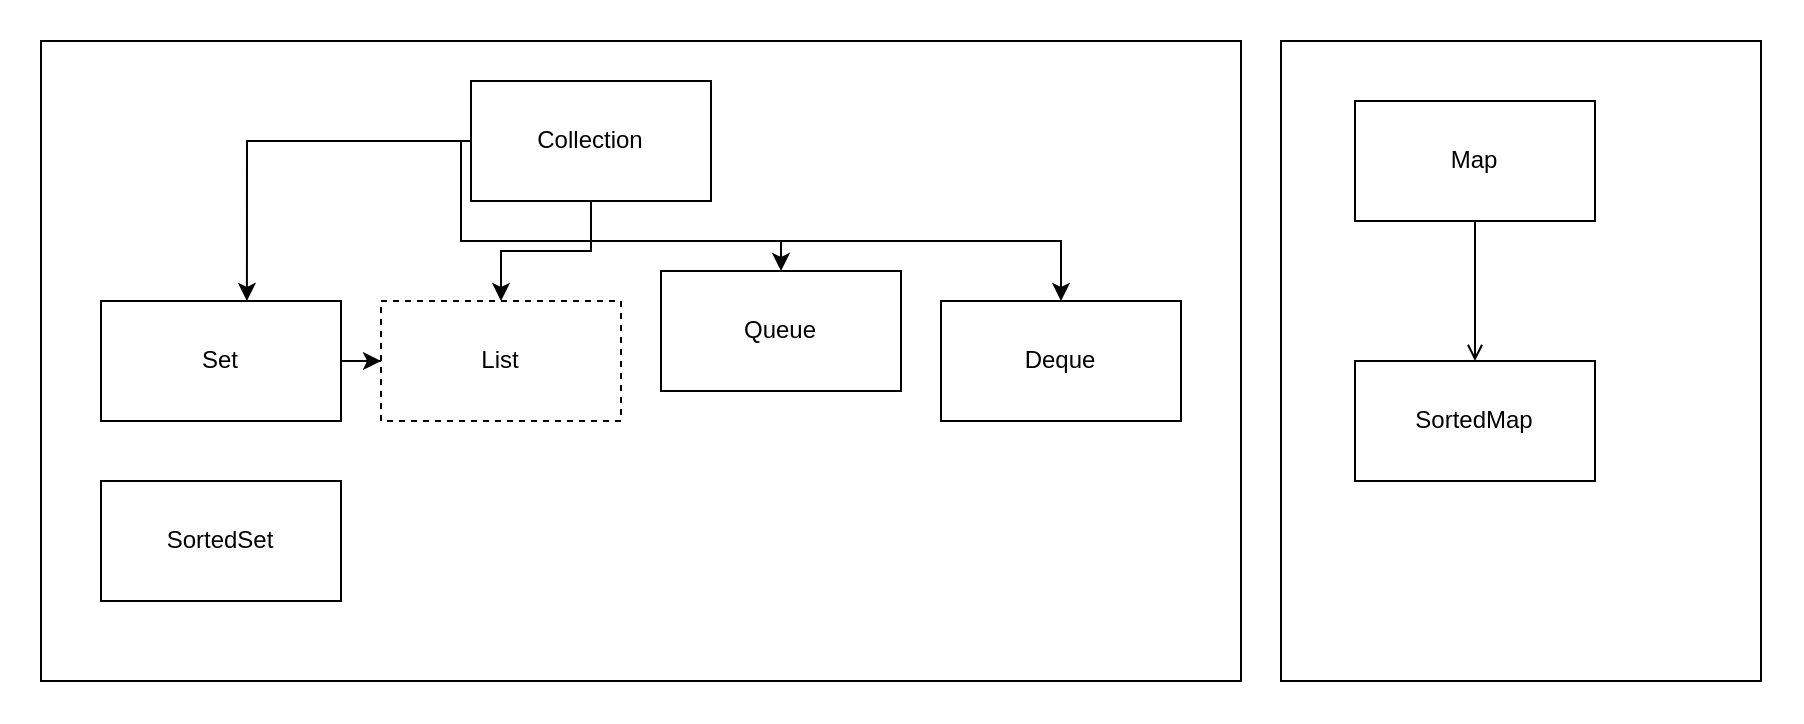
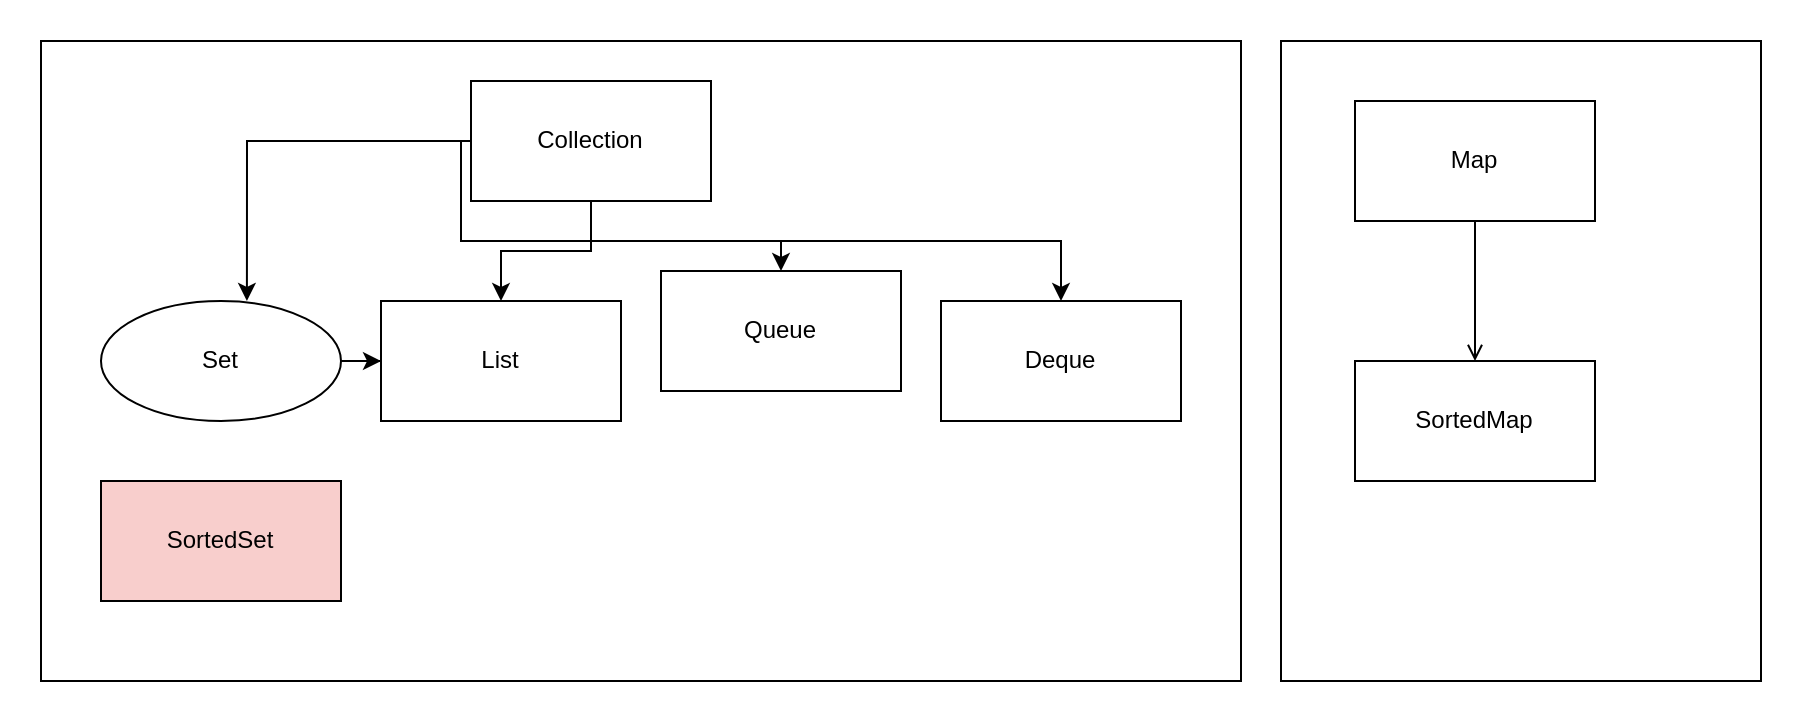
(221, 361) -> (221, 361)
(501, 361) -> (501, 361)
(221, 541) -> (221, 541)
